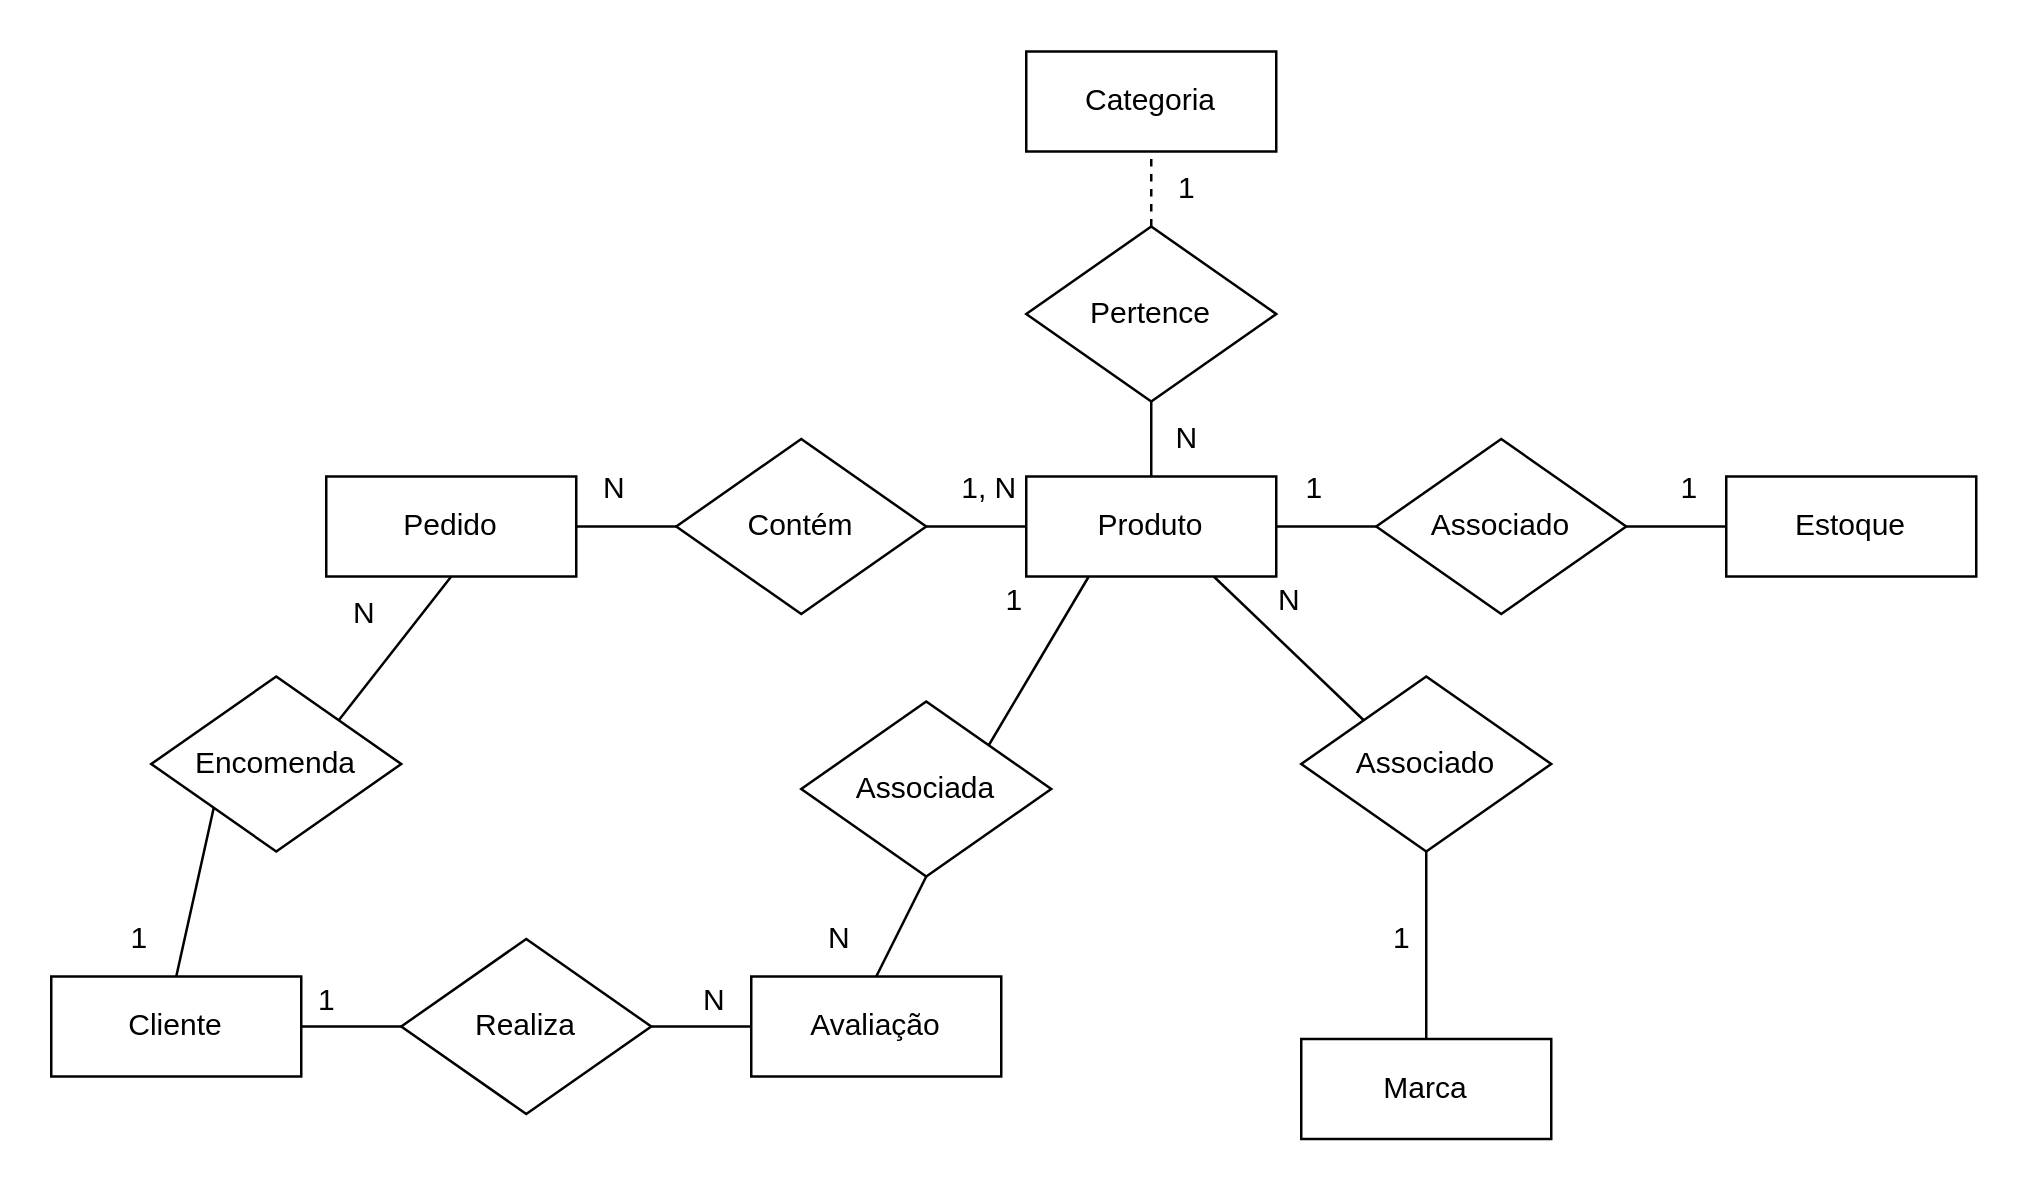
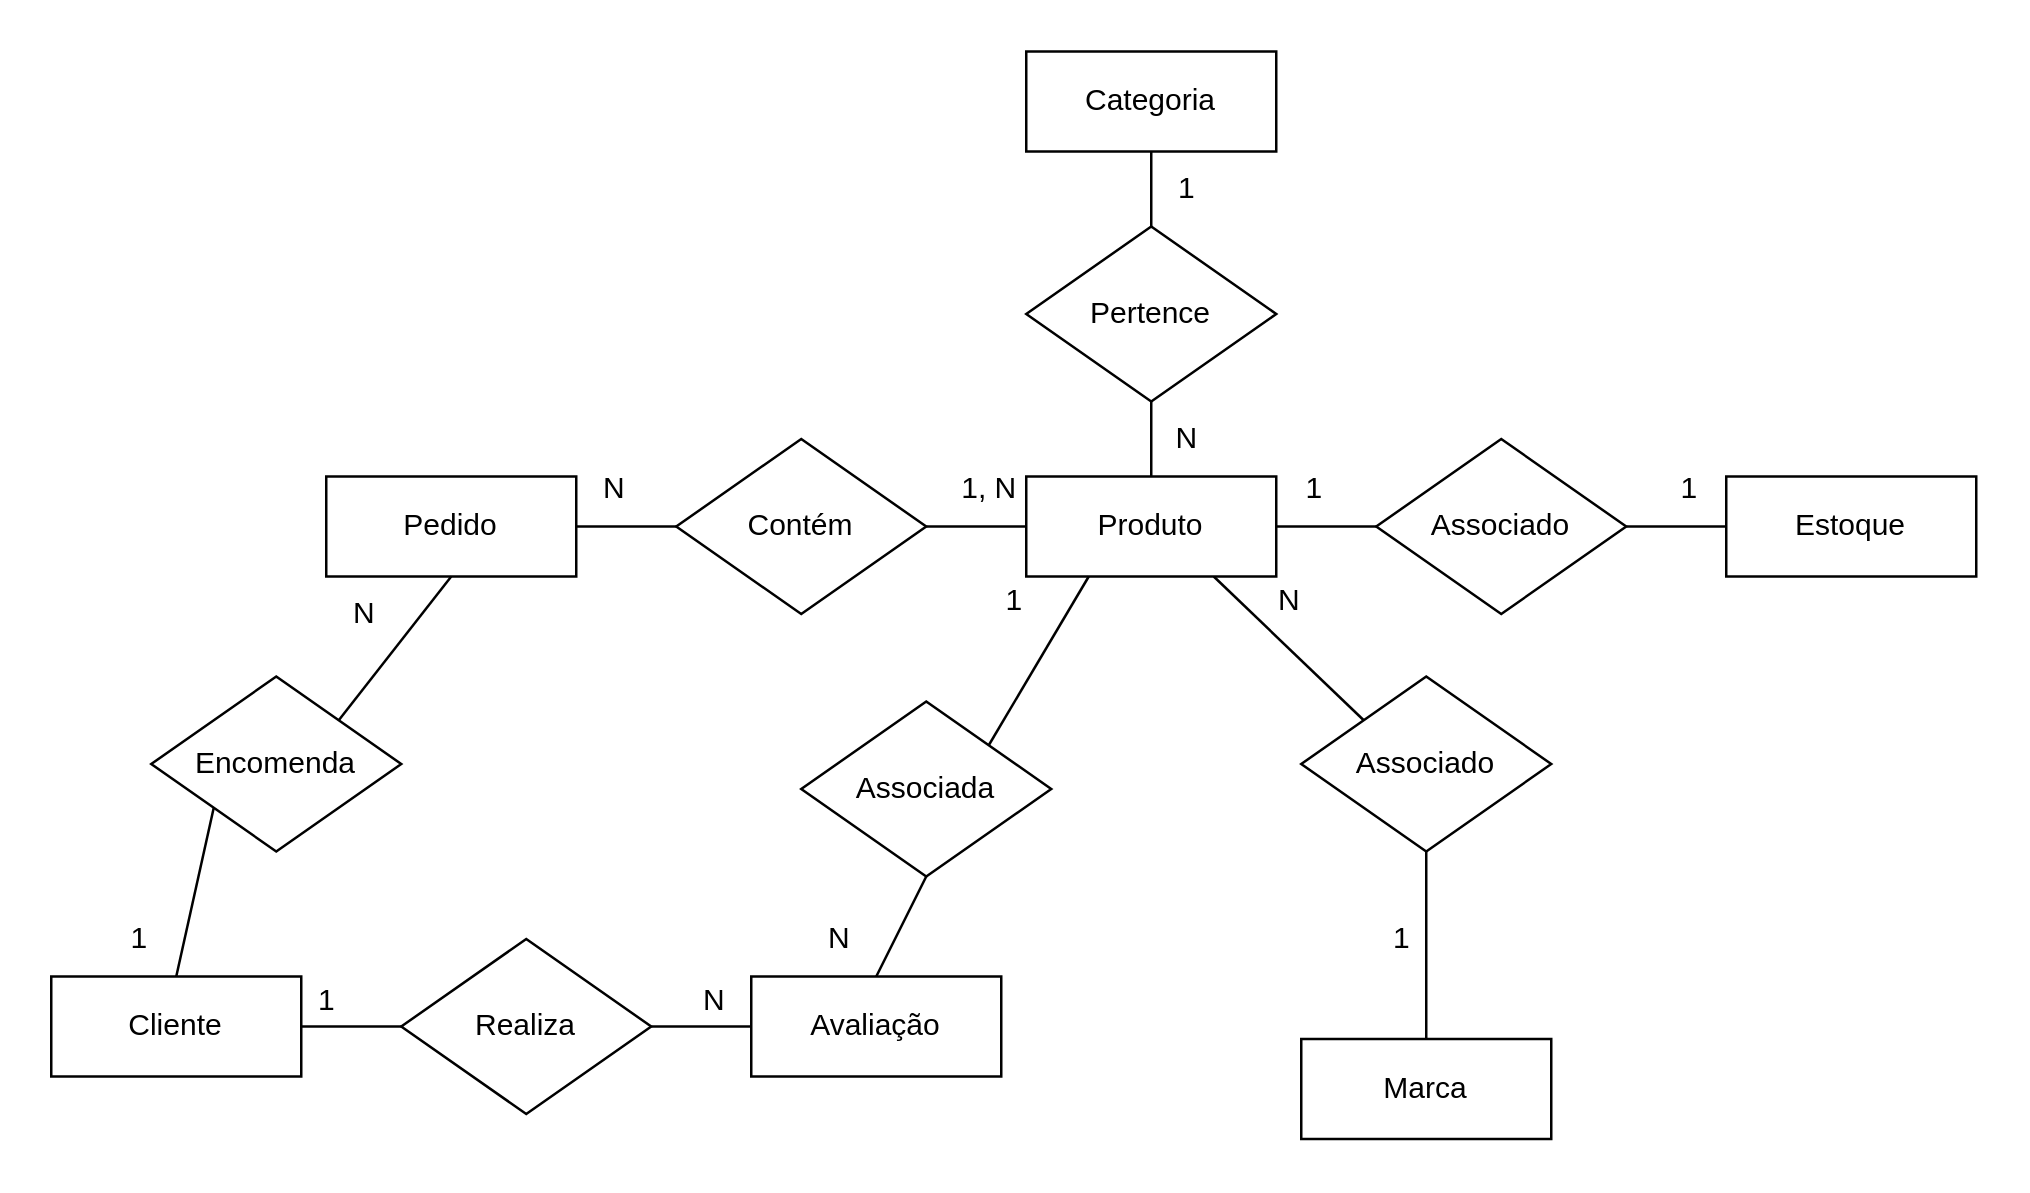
(1151, 186) -> (1151, 186)
